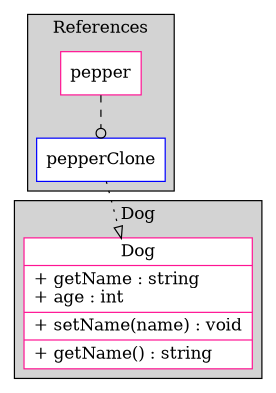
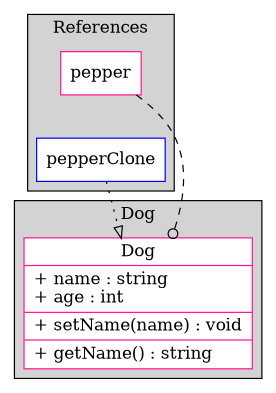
(101, 112) -> (182, 158)
(117, 279) -> (101, 279)
